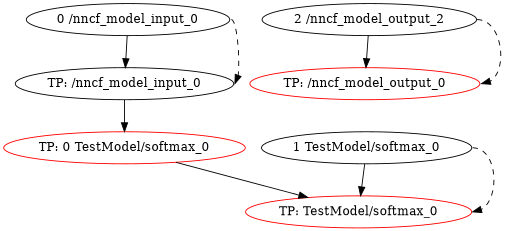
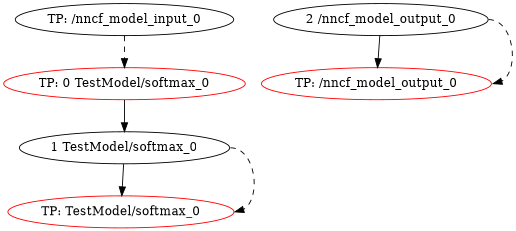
(128, 20) -> none
(369, 20) -> (381, 20)
(124, 111) -> (124, 47)
(237, 179) -> (124, 111)
